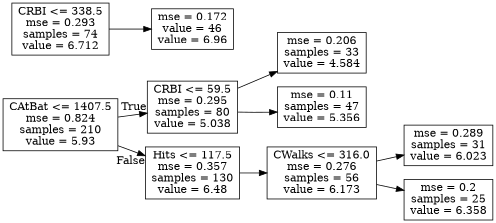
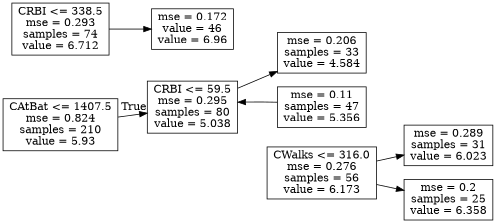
(254, 112) -> (262, 102)
(192, 173) -> none
